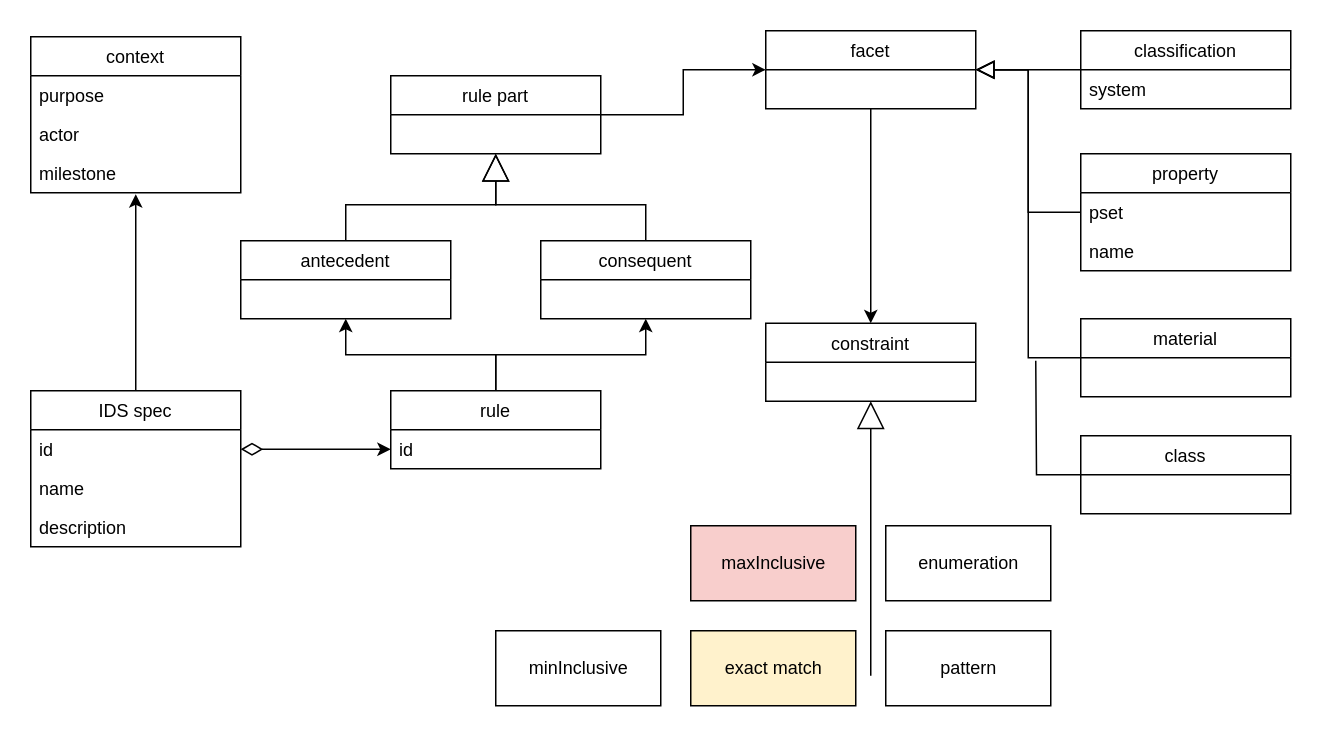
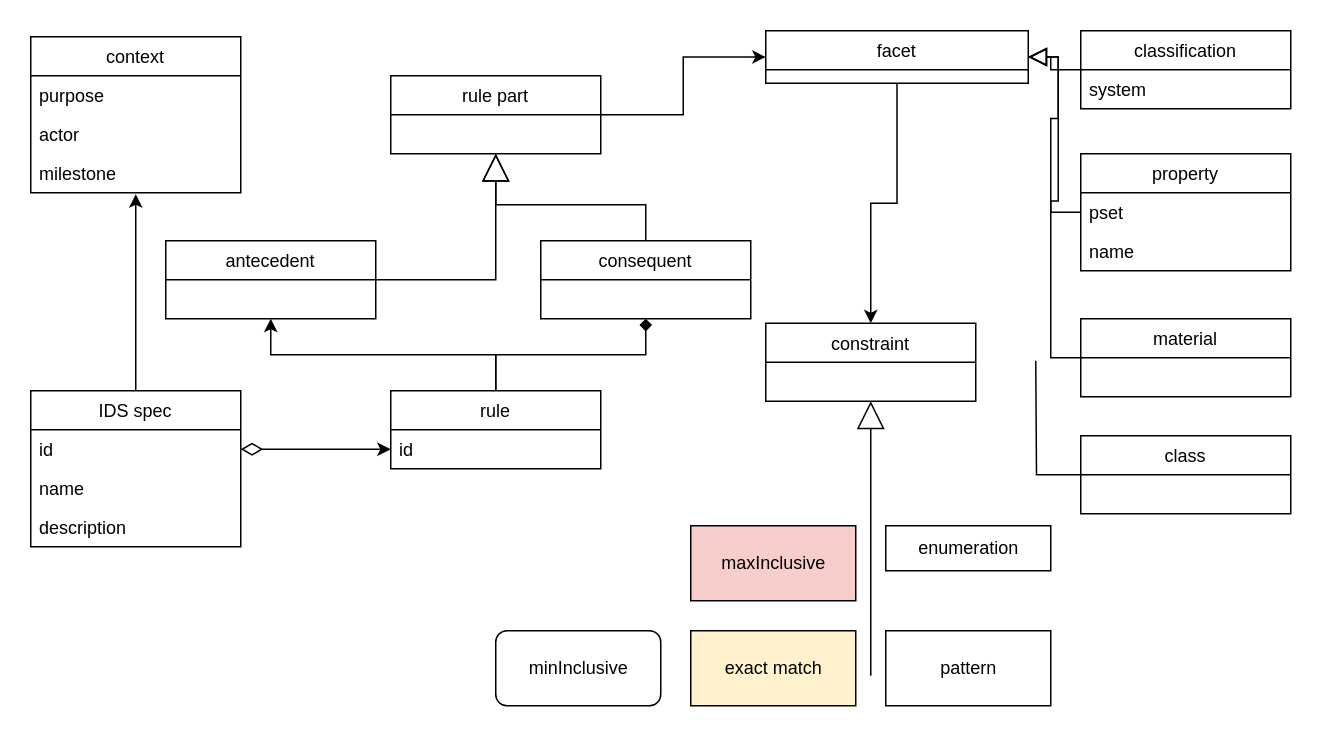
(871, 70) -> (897, 57)
(346, 280) -> (271, 280)
(646, 330) -> (646, 331)
(968, 563) -> (968, 548)
(578, 668) -> (578, 668)
